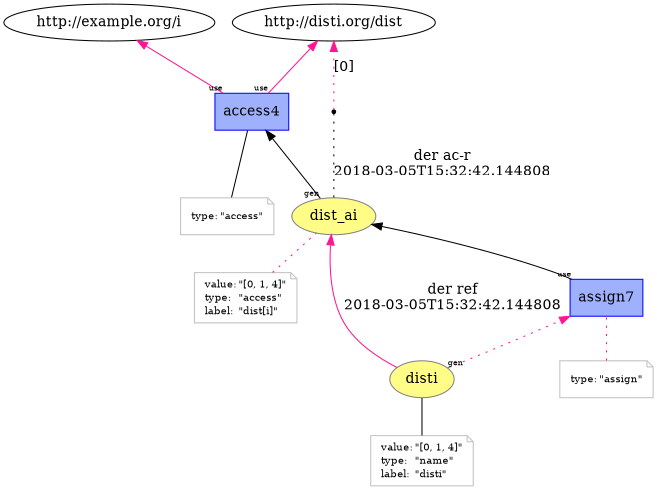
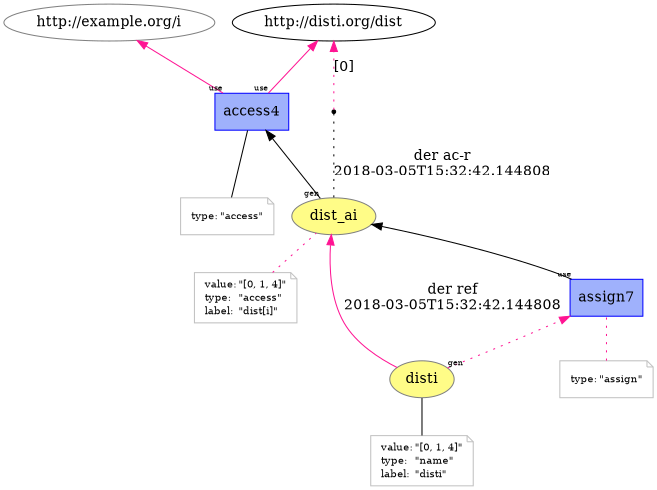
(109, 23) -> (109, 23)
